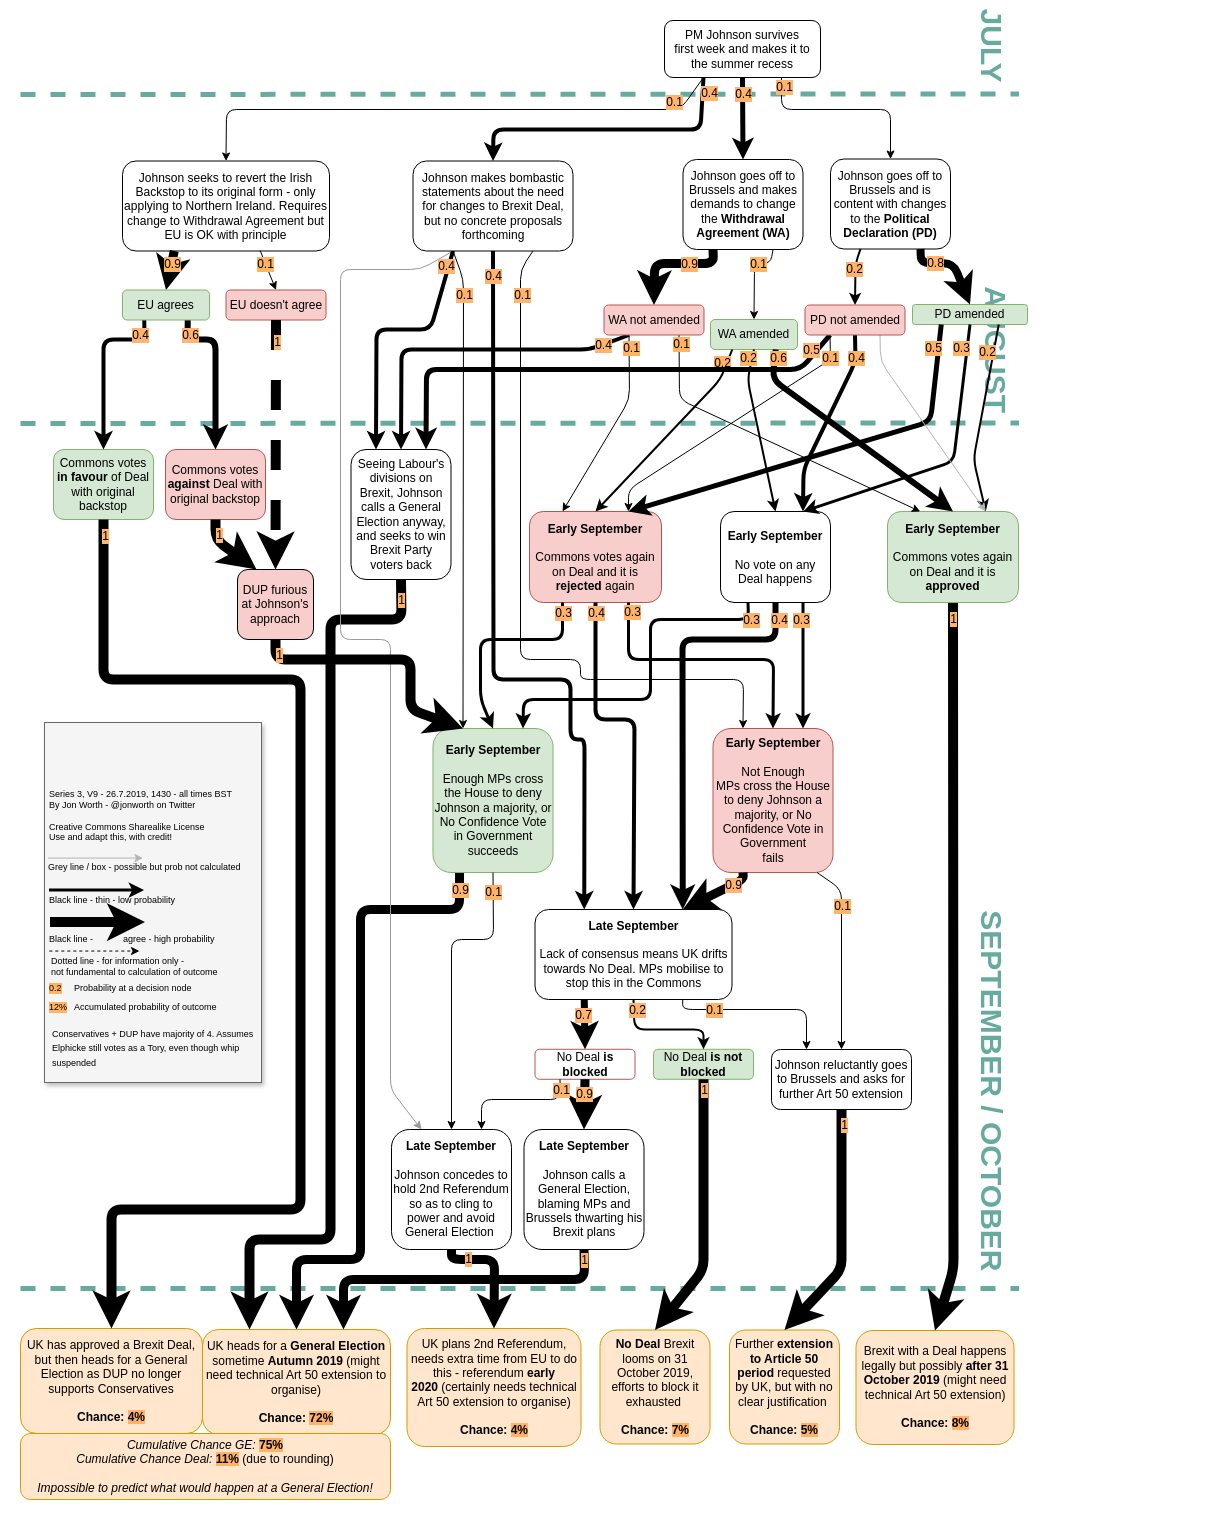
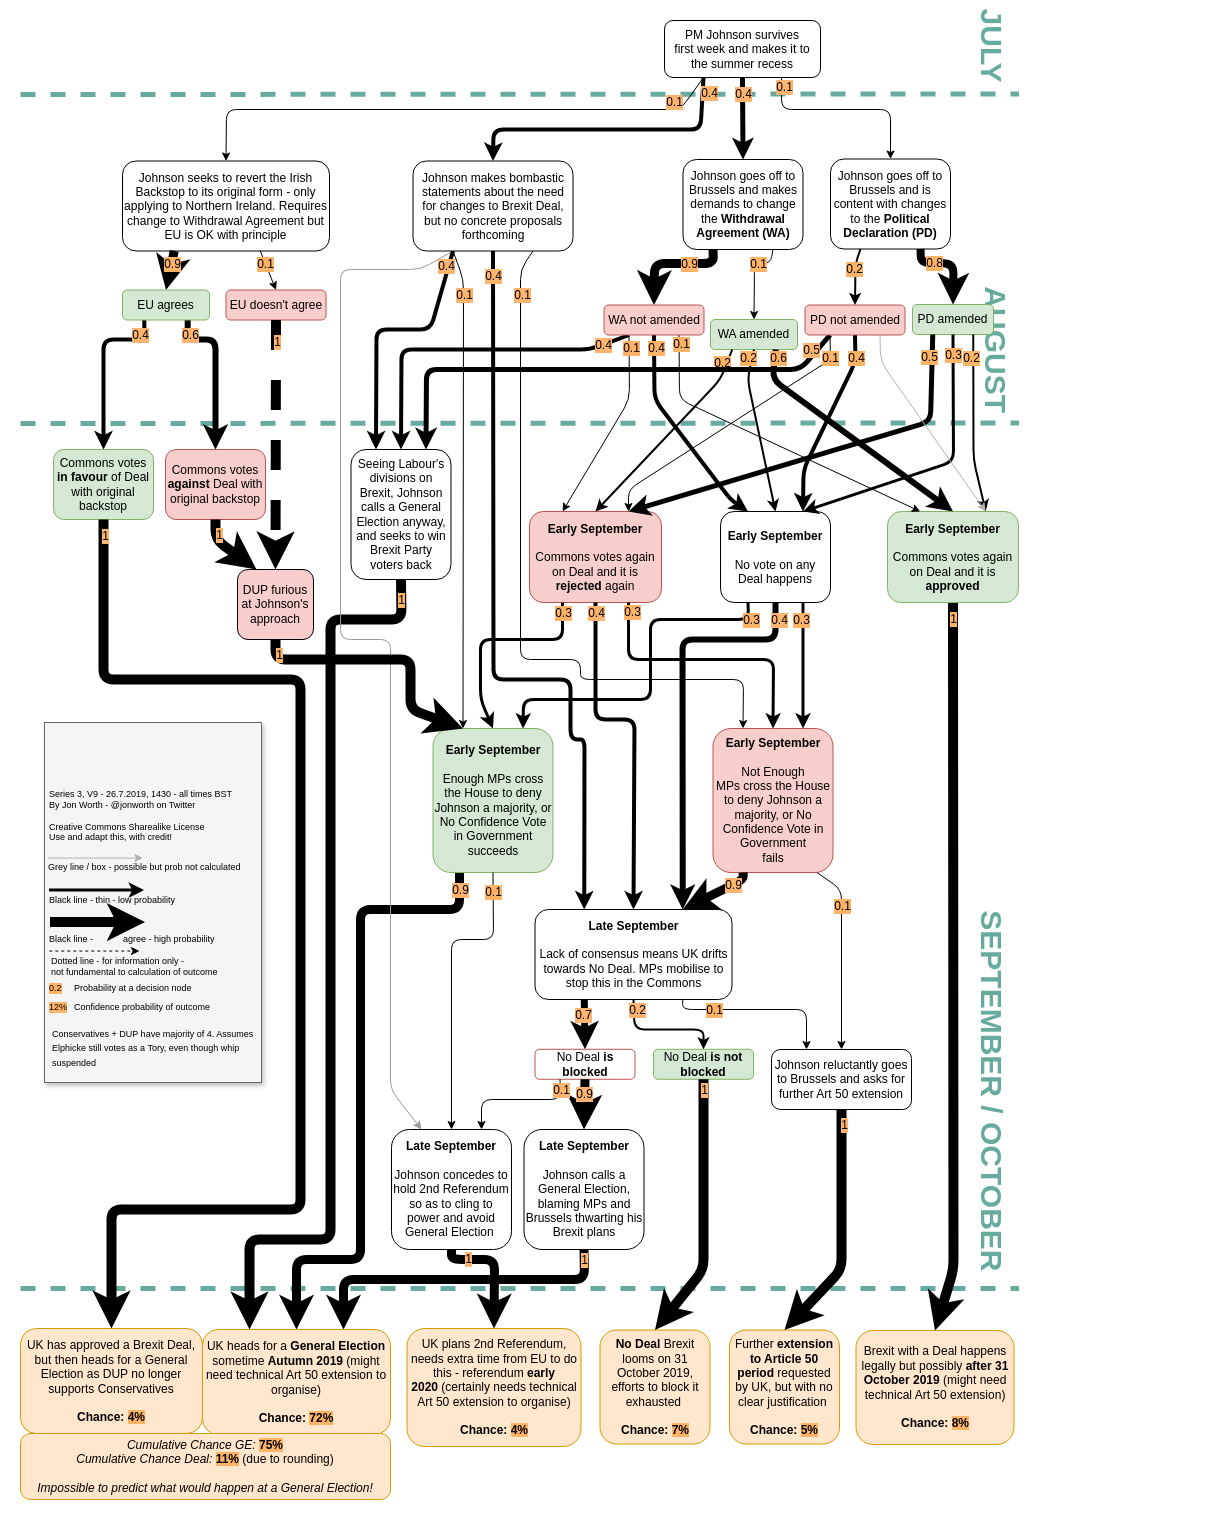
(970, 315) -> (953, 320)
none -> (704, 465)
(152, 1008) -> (149, 1008)
